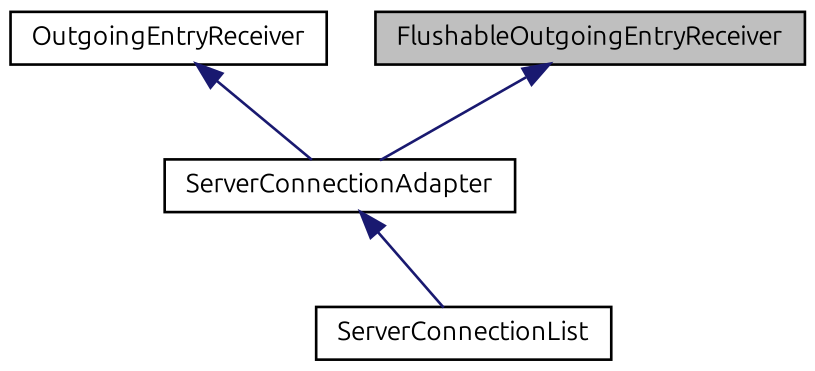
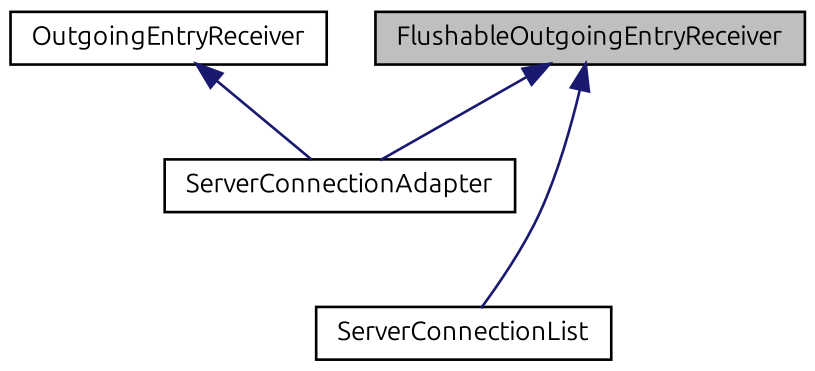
(411, 270) -> (543, 205)
